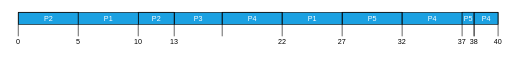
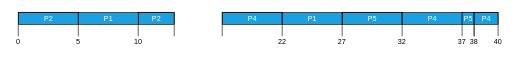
(198, 18) -> none
(174, 42) -> none
